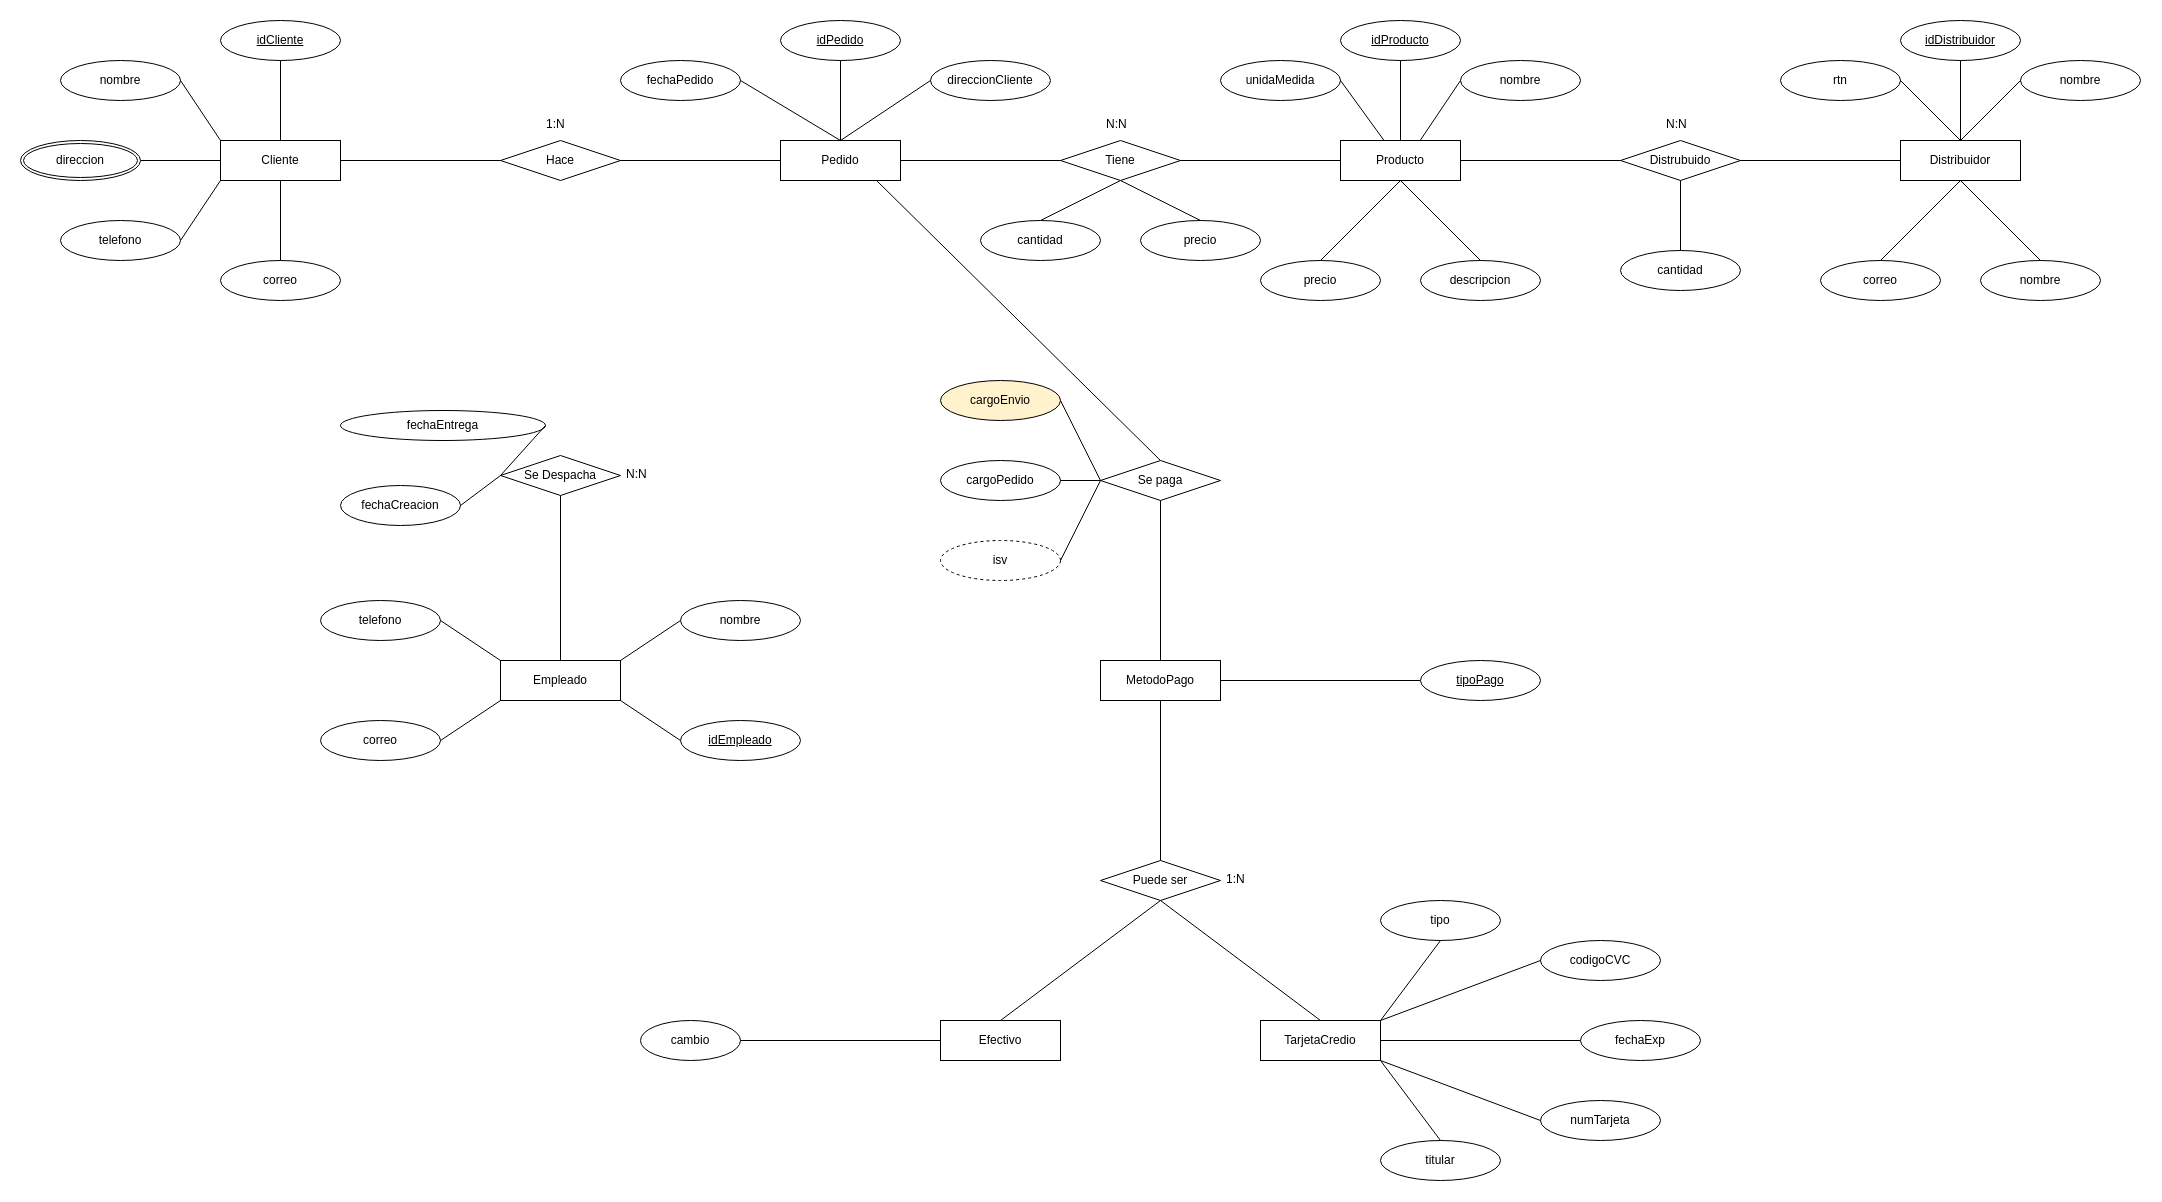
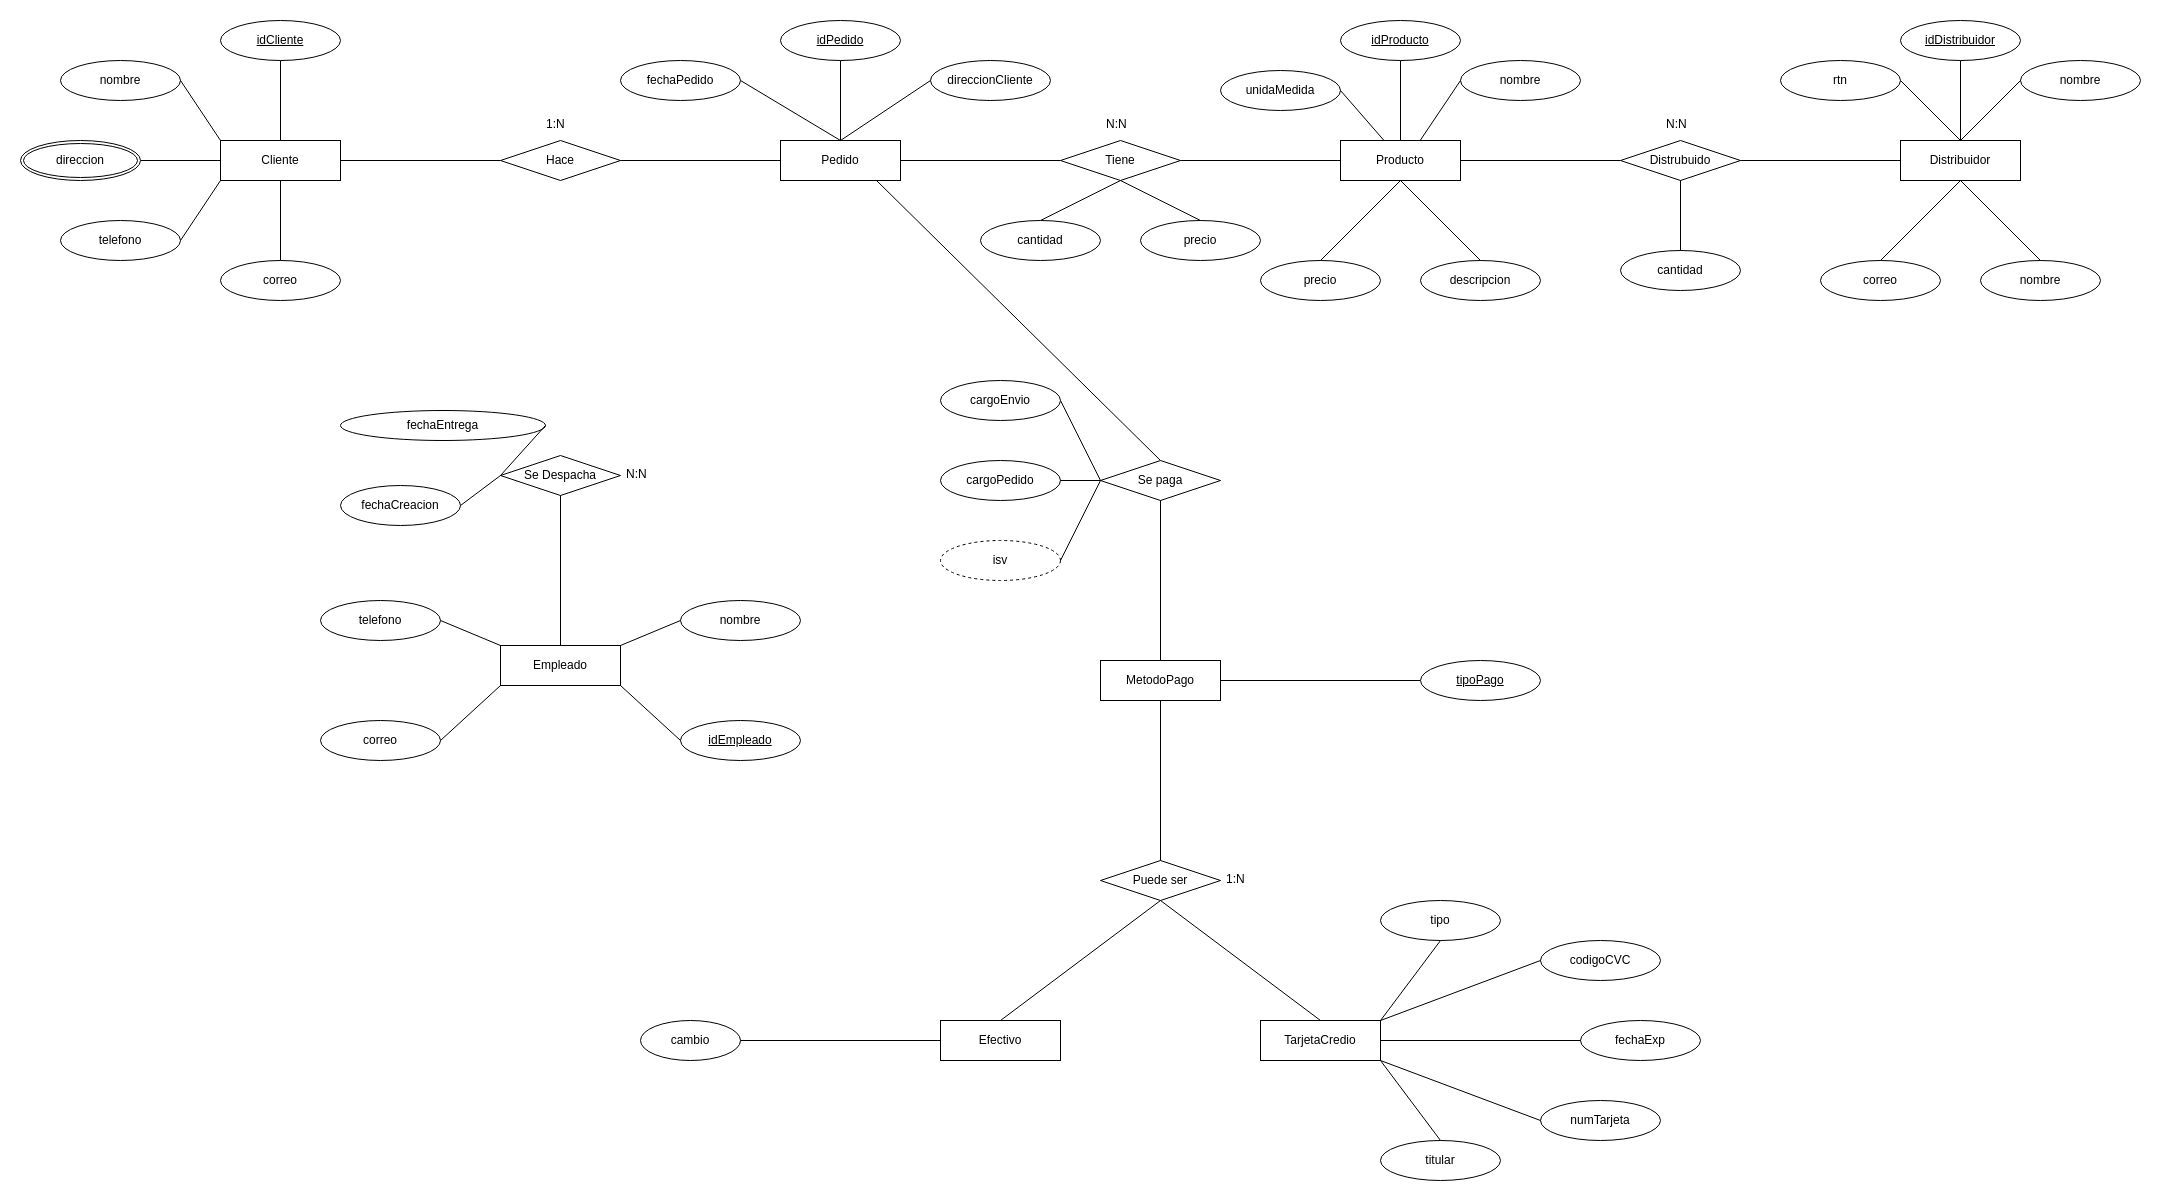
(1281, 81) -> (1281, 91)
(1001, 401) -> (1001, 401)
(561, 681) -> (561, 666)
